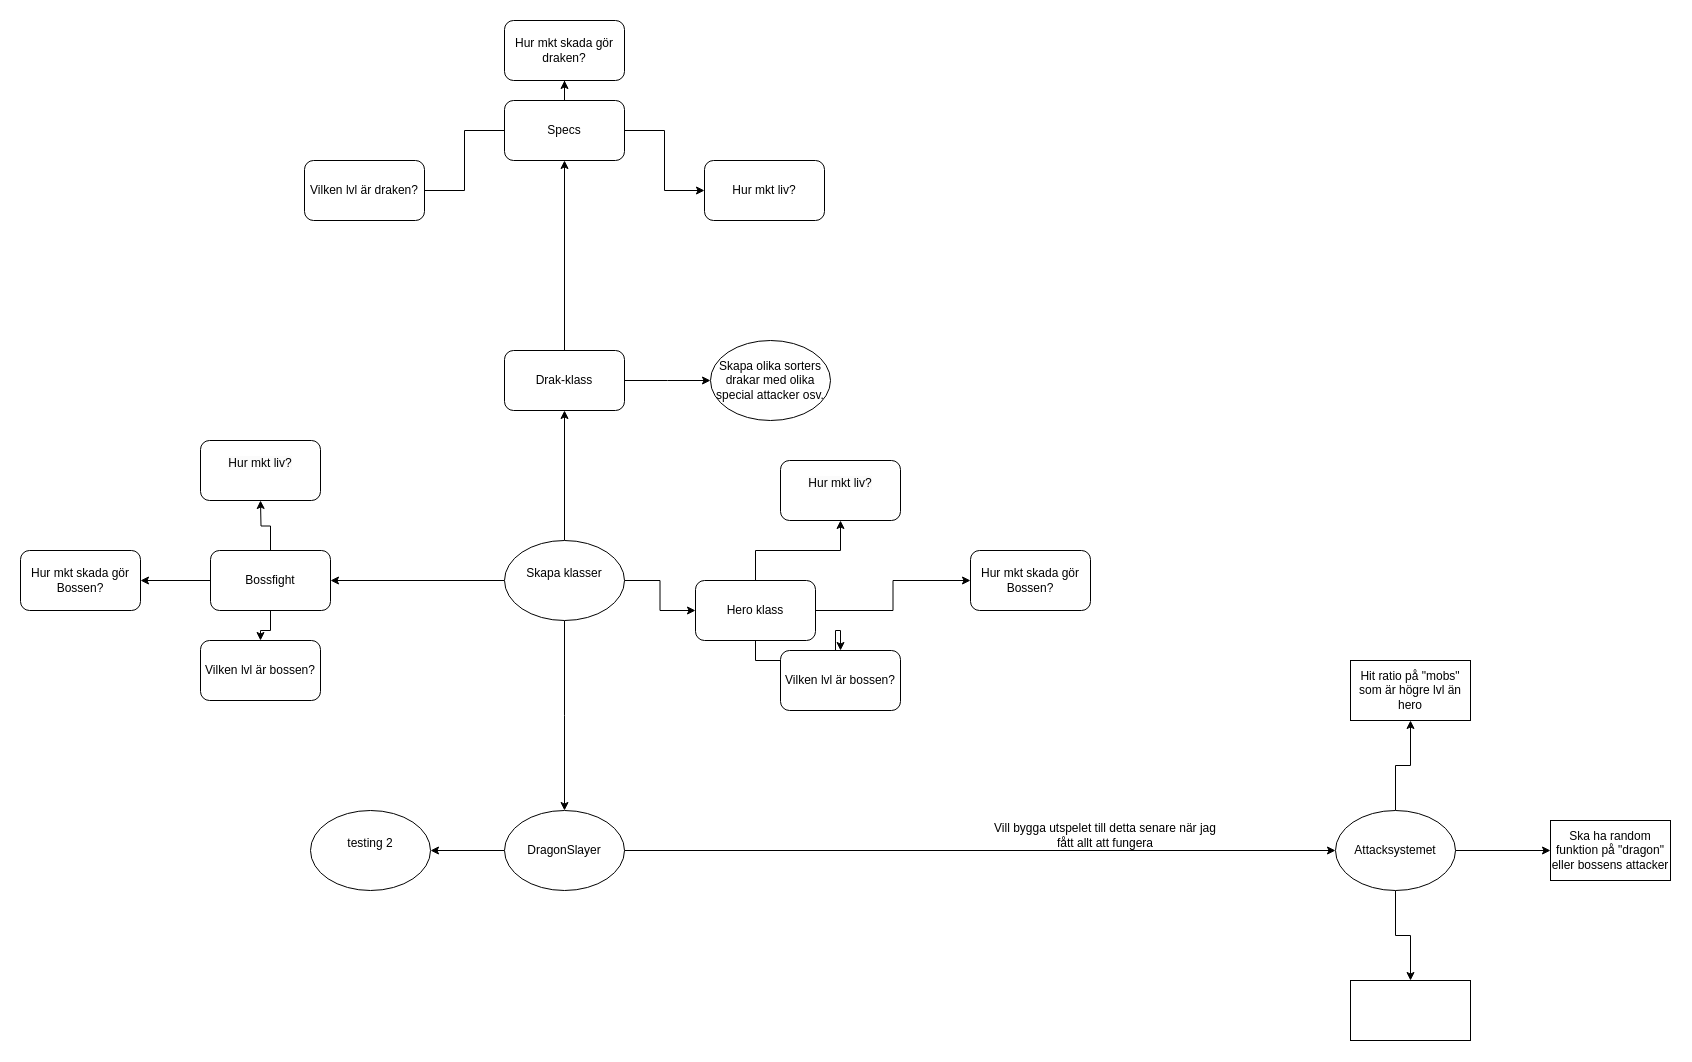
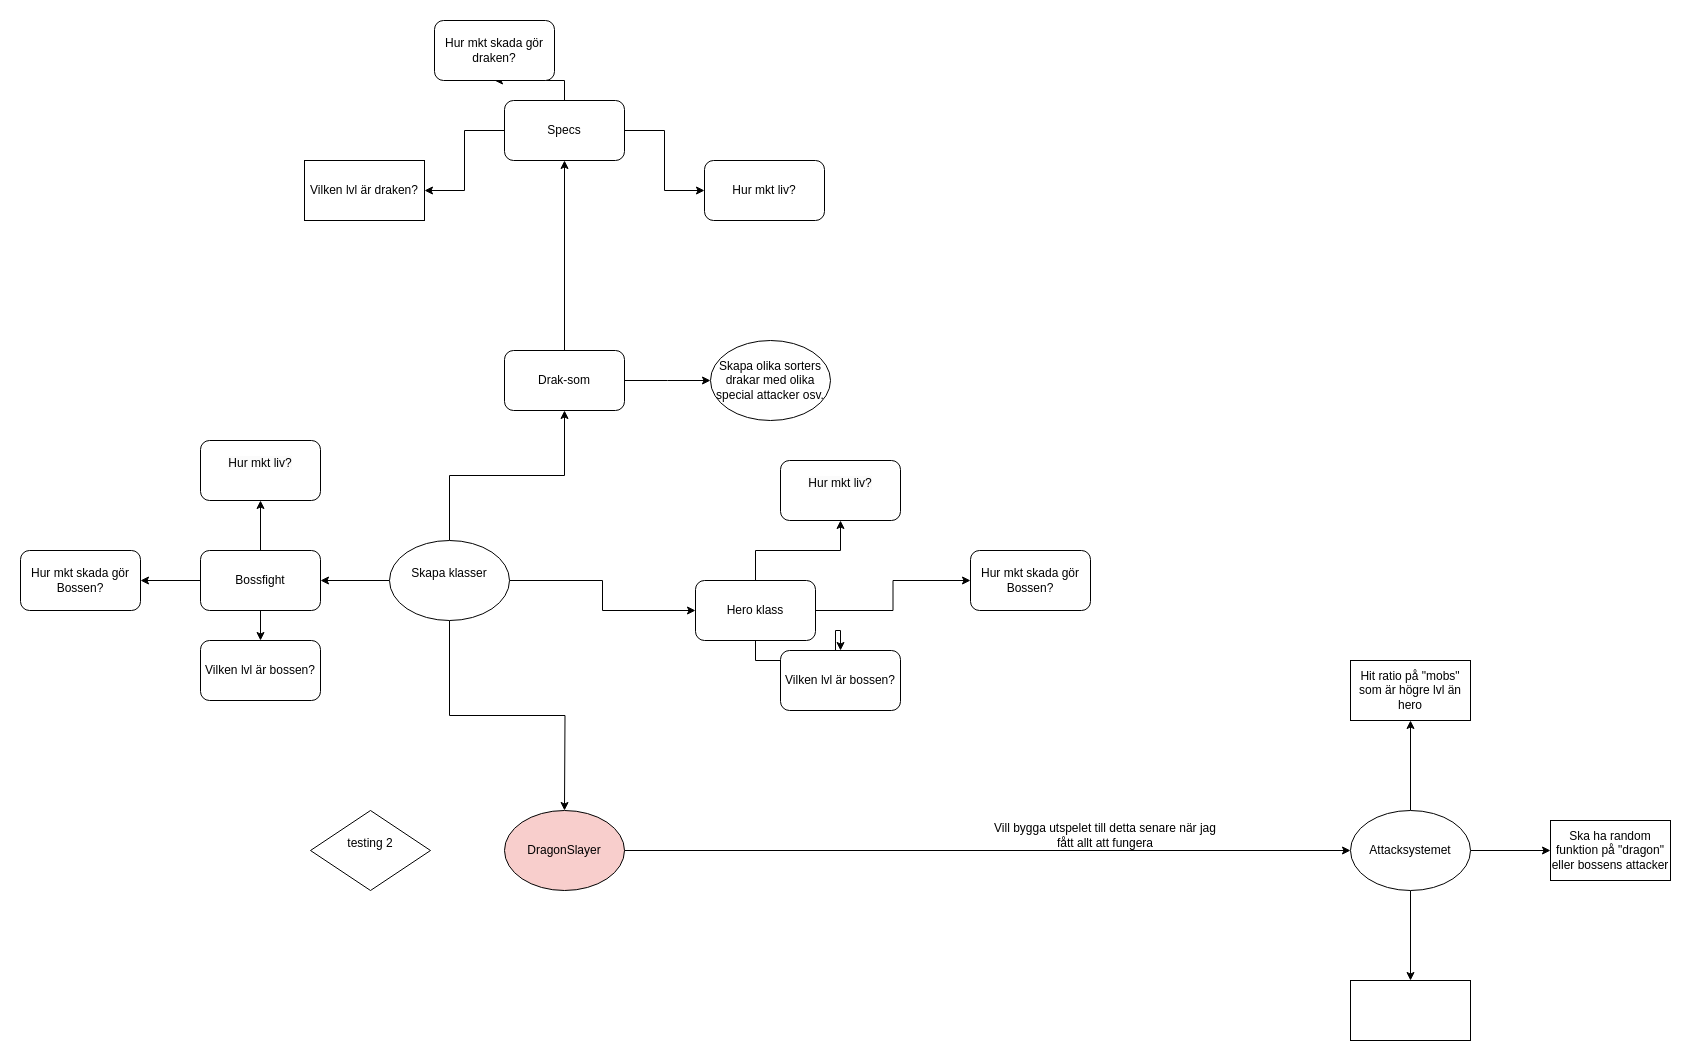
(565, 51) -> (495, 51)
(365, 191) -> (365, 191)
(430, 191) -> (432, 191)
(565, 381) -> (565, 381)
(271, 581) -> (261, 581)
(565, 581) -> (450, 581)
(371, 851) -> (371, 851)
(471, 851) -> none
(565, 851) -> (565, 851)
(1396, 851) -> (1411, 851)
